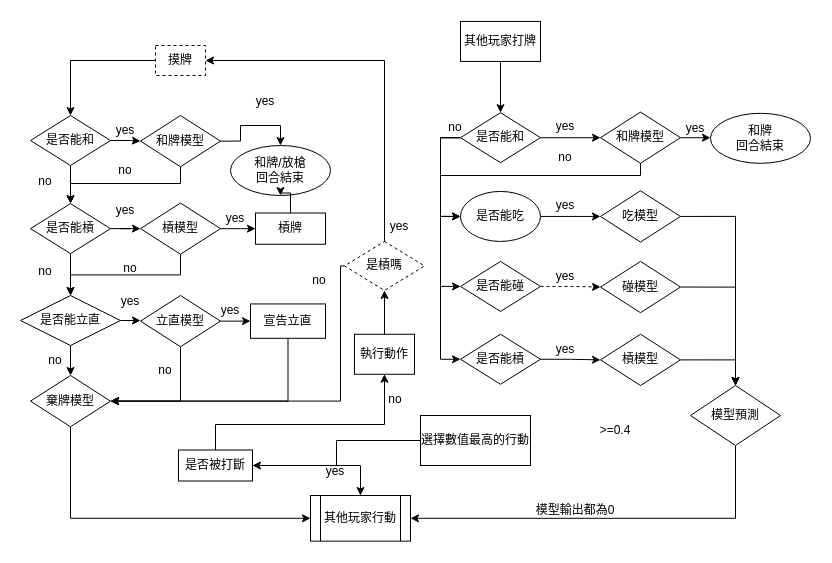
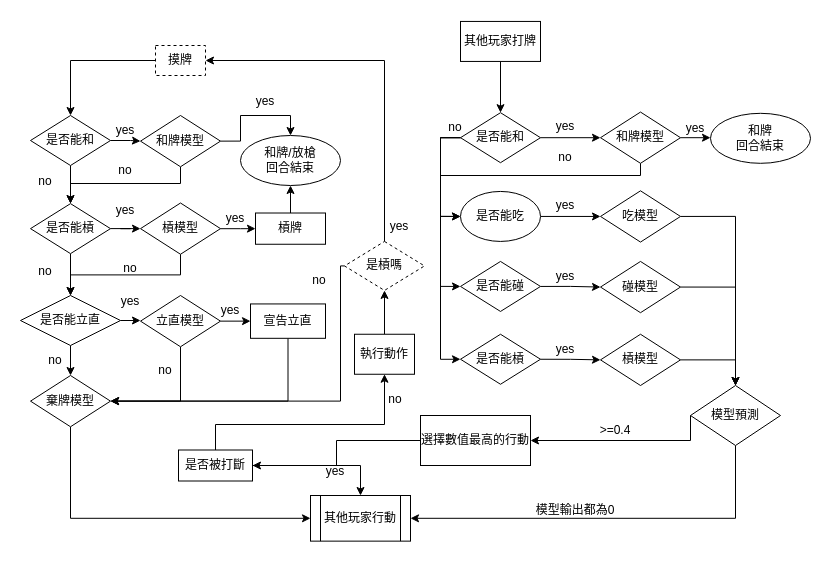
(281, 171) -> (291, 161)
(568, 286) -> (568, 286)
none -> (626, 441)
